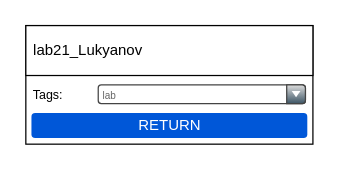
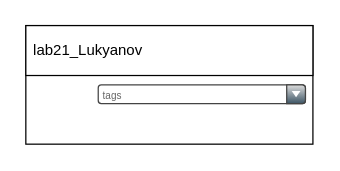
(62, 94) -> none
(110, 96) -> (114, 96)
(169, 126) -> none
